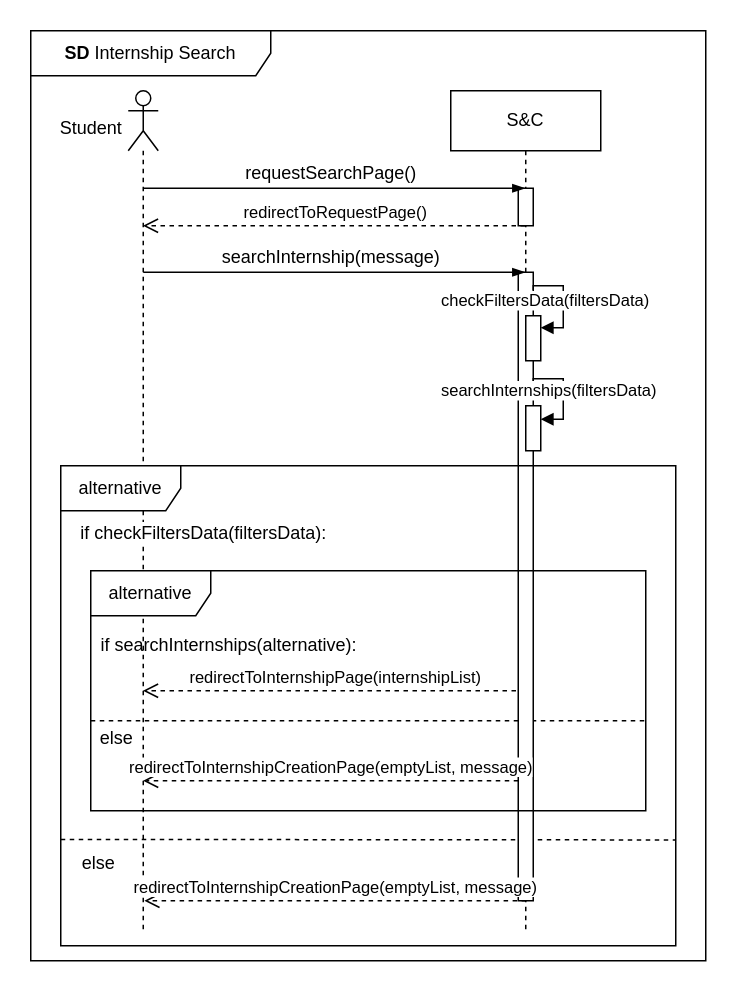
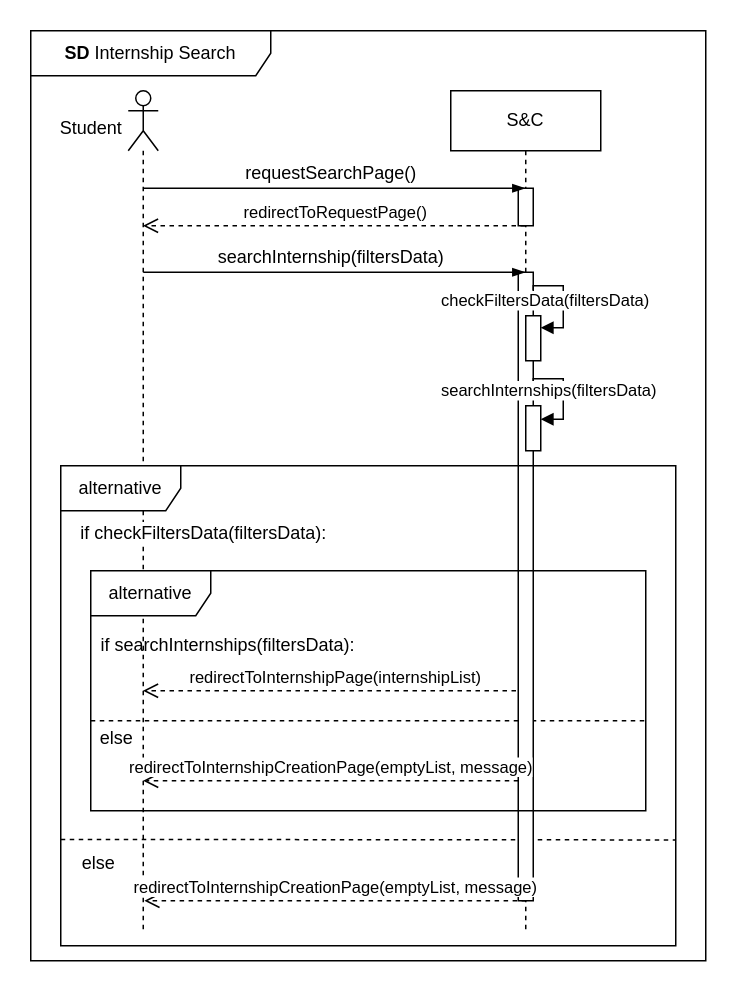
(332, 257) -> (332, 257)
(250, 657) -> (250, 657)
